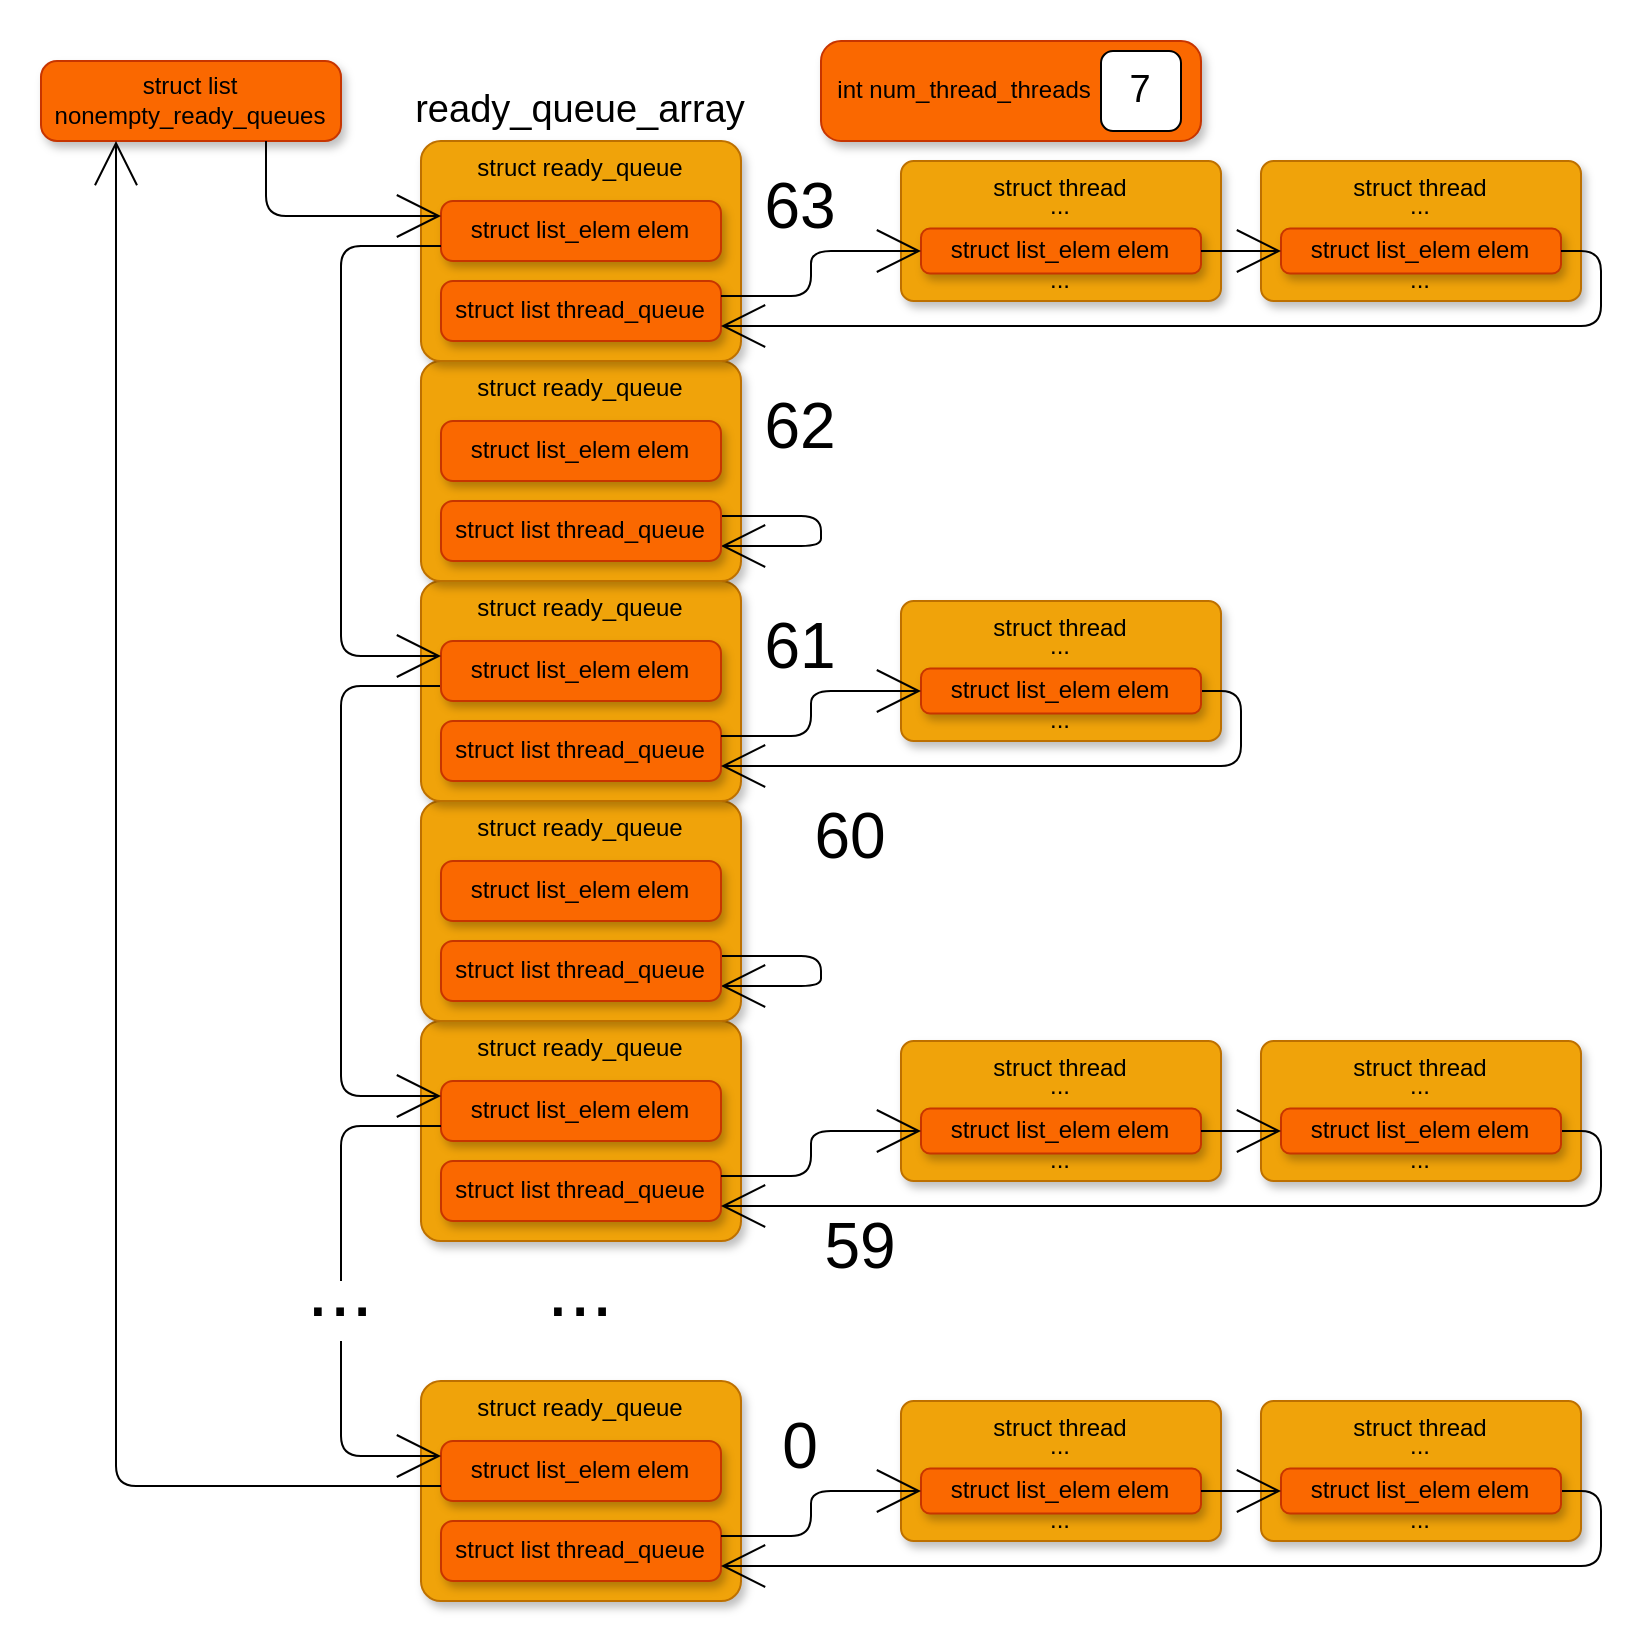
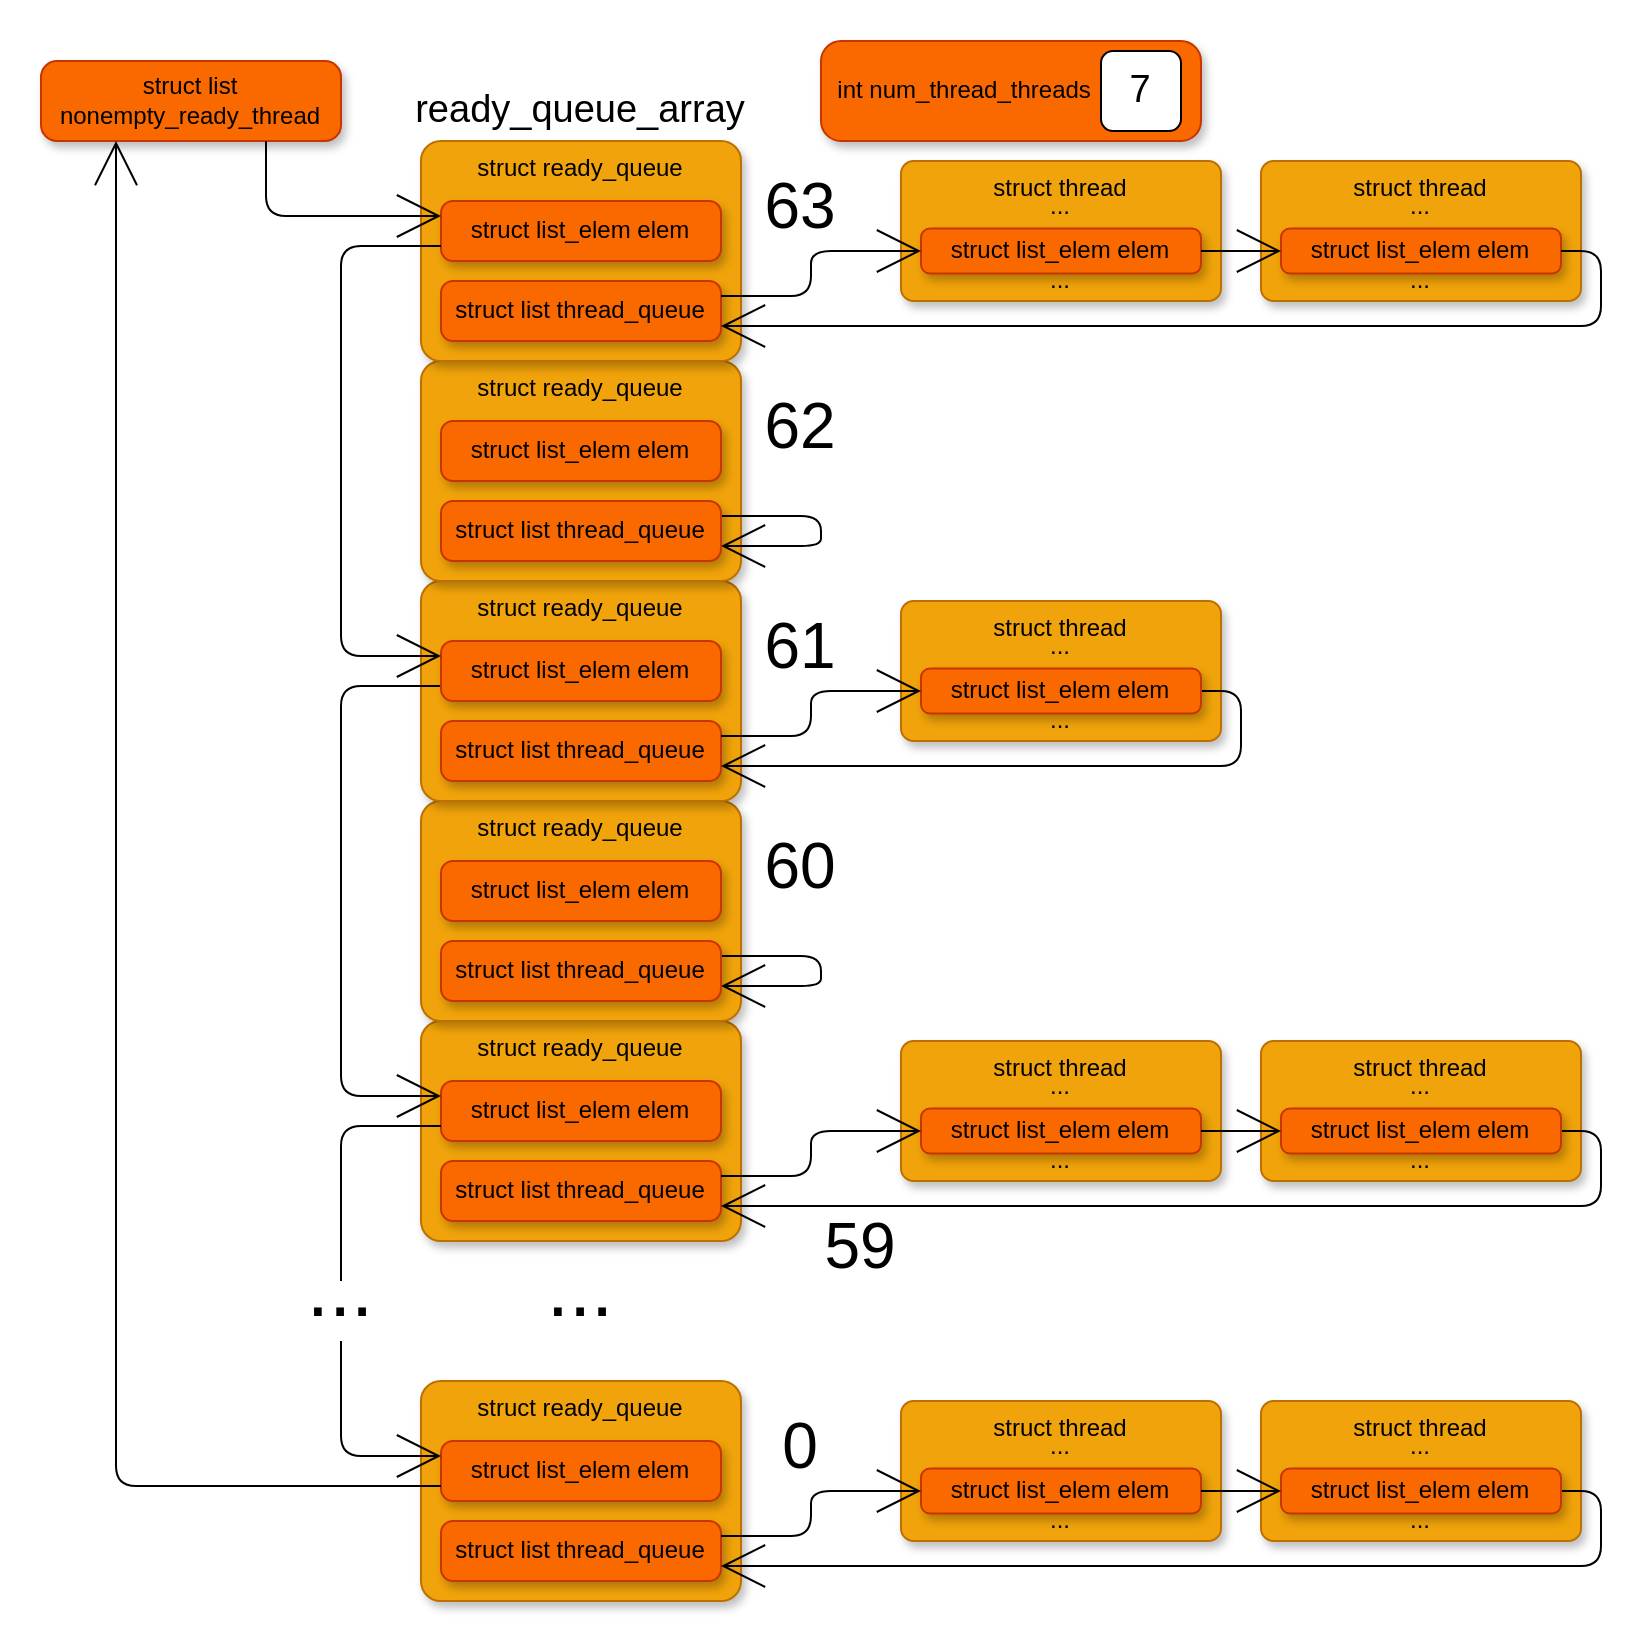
(191, 101) -> (191, 101)
(851, 836) -> (801, 866)
